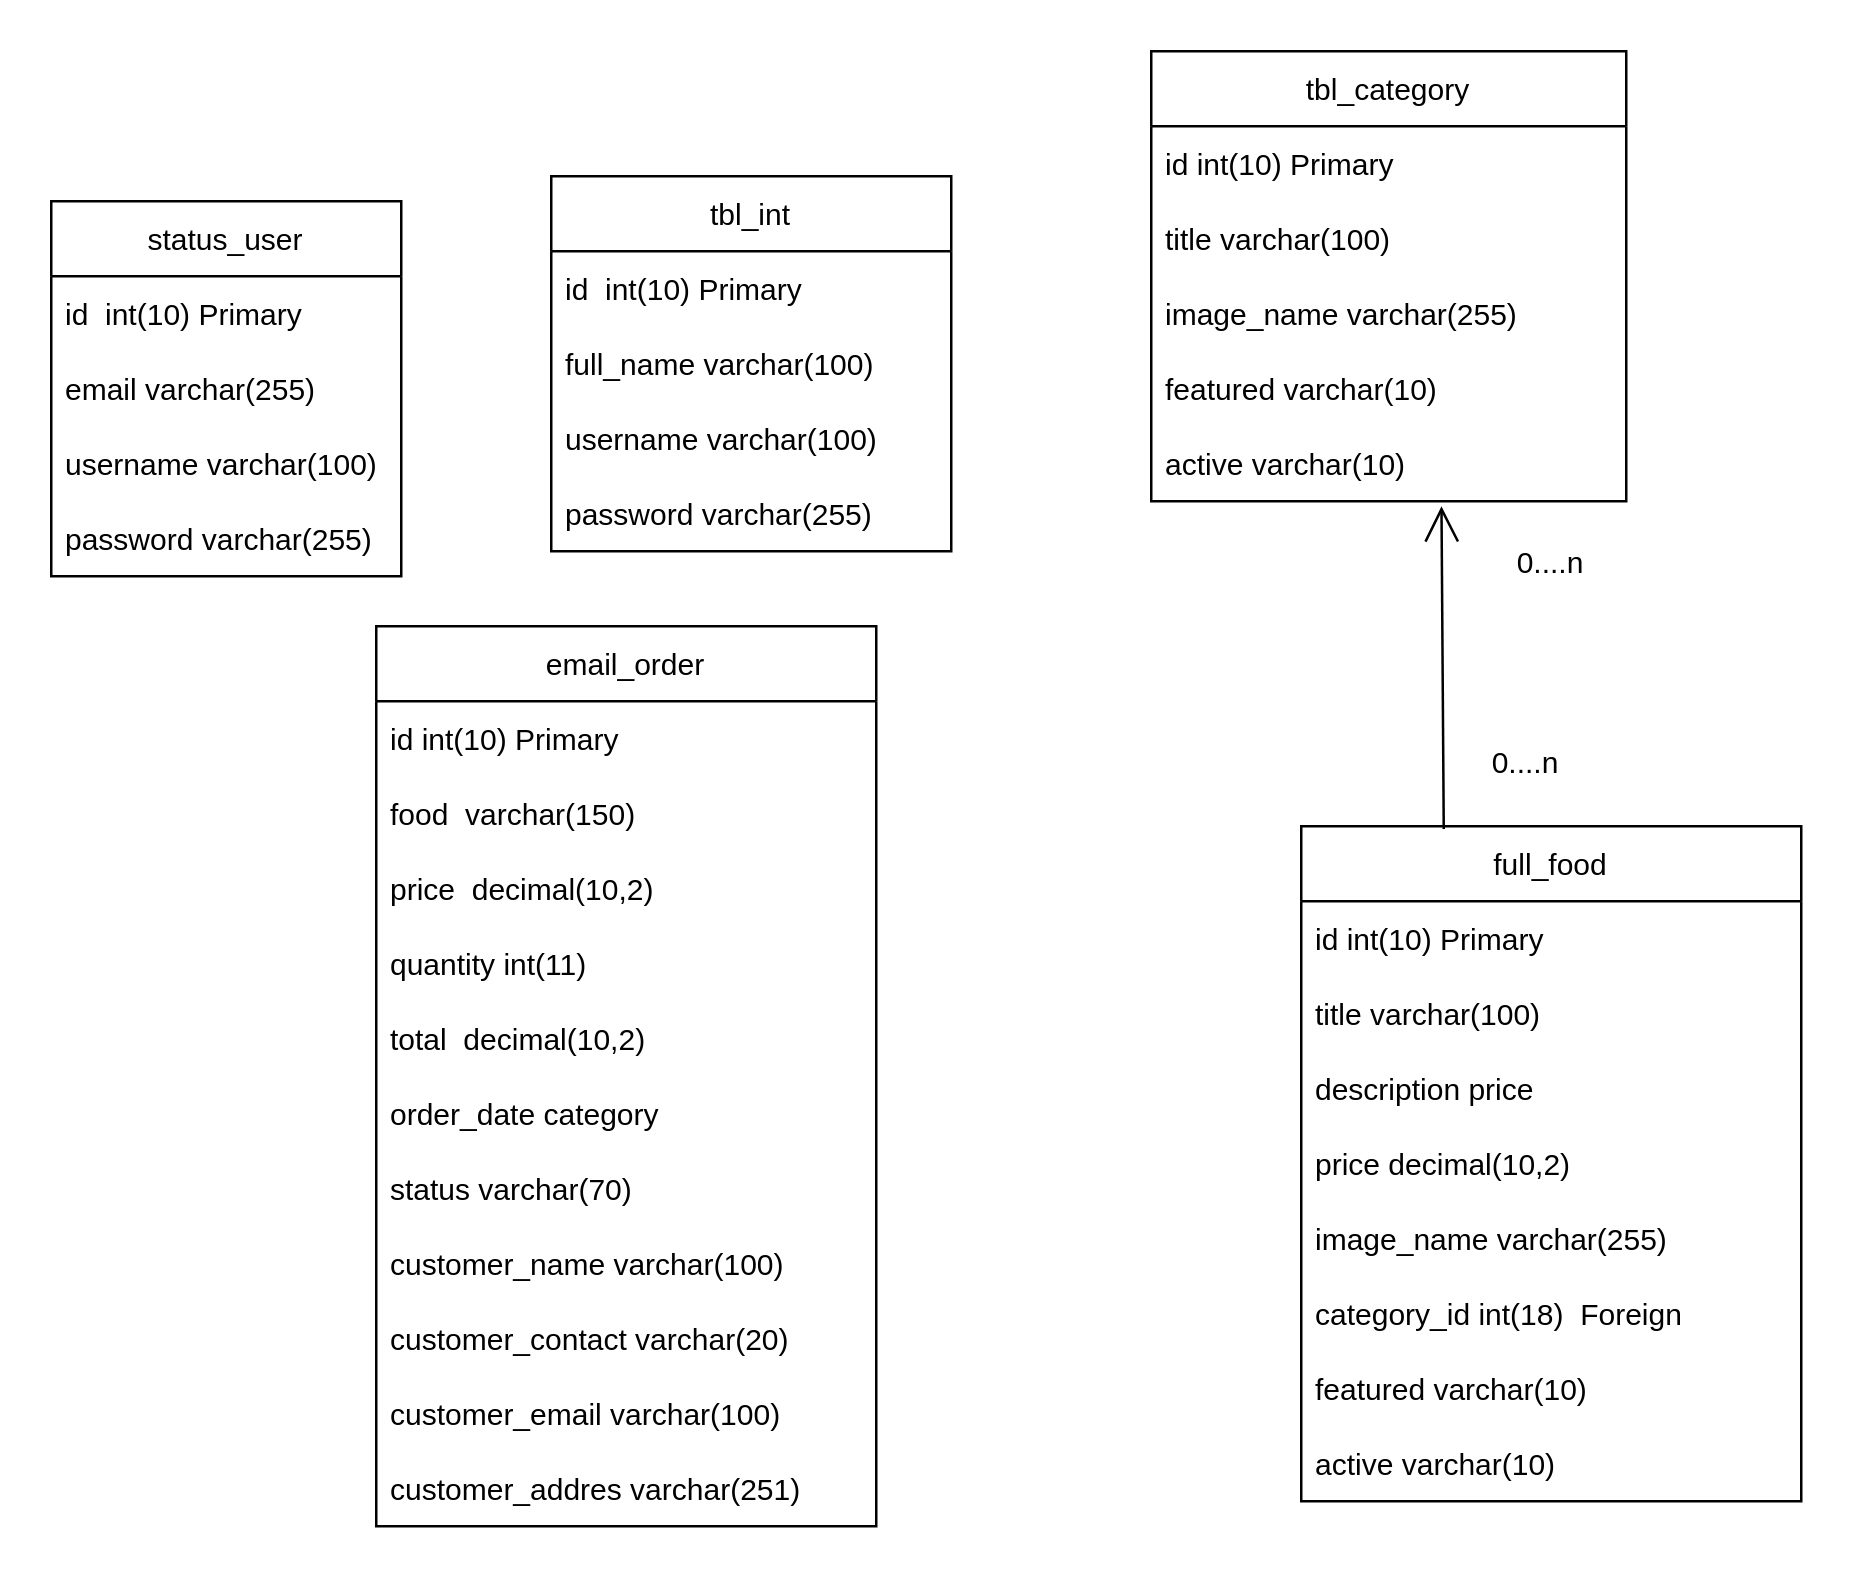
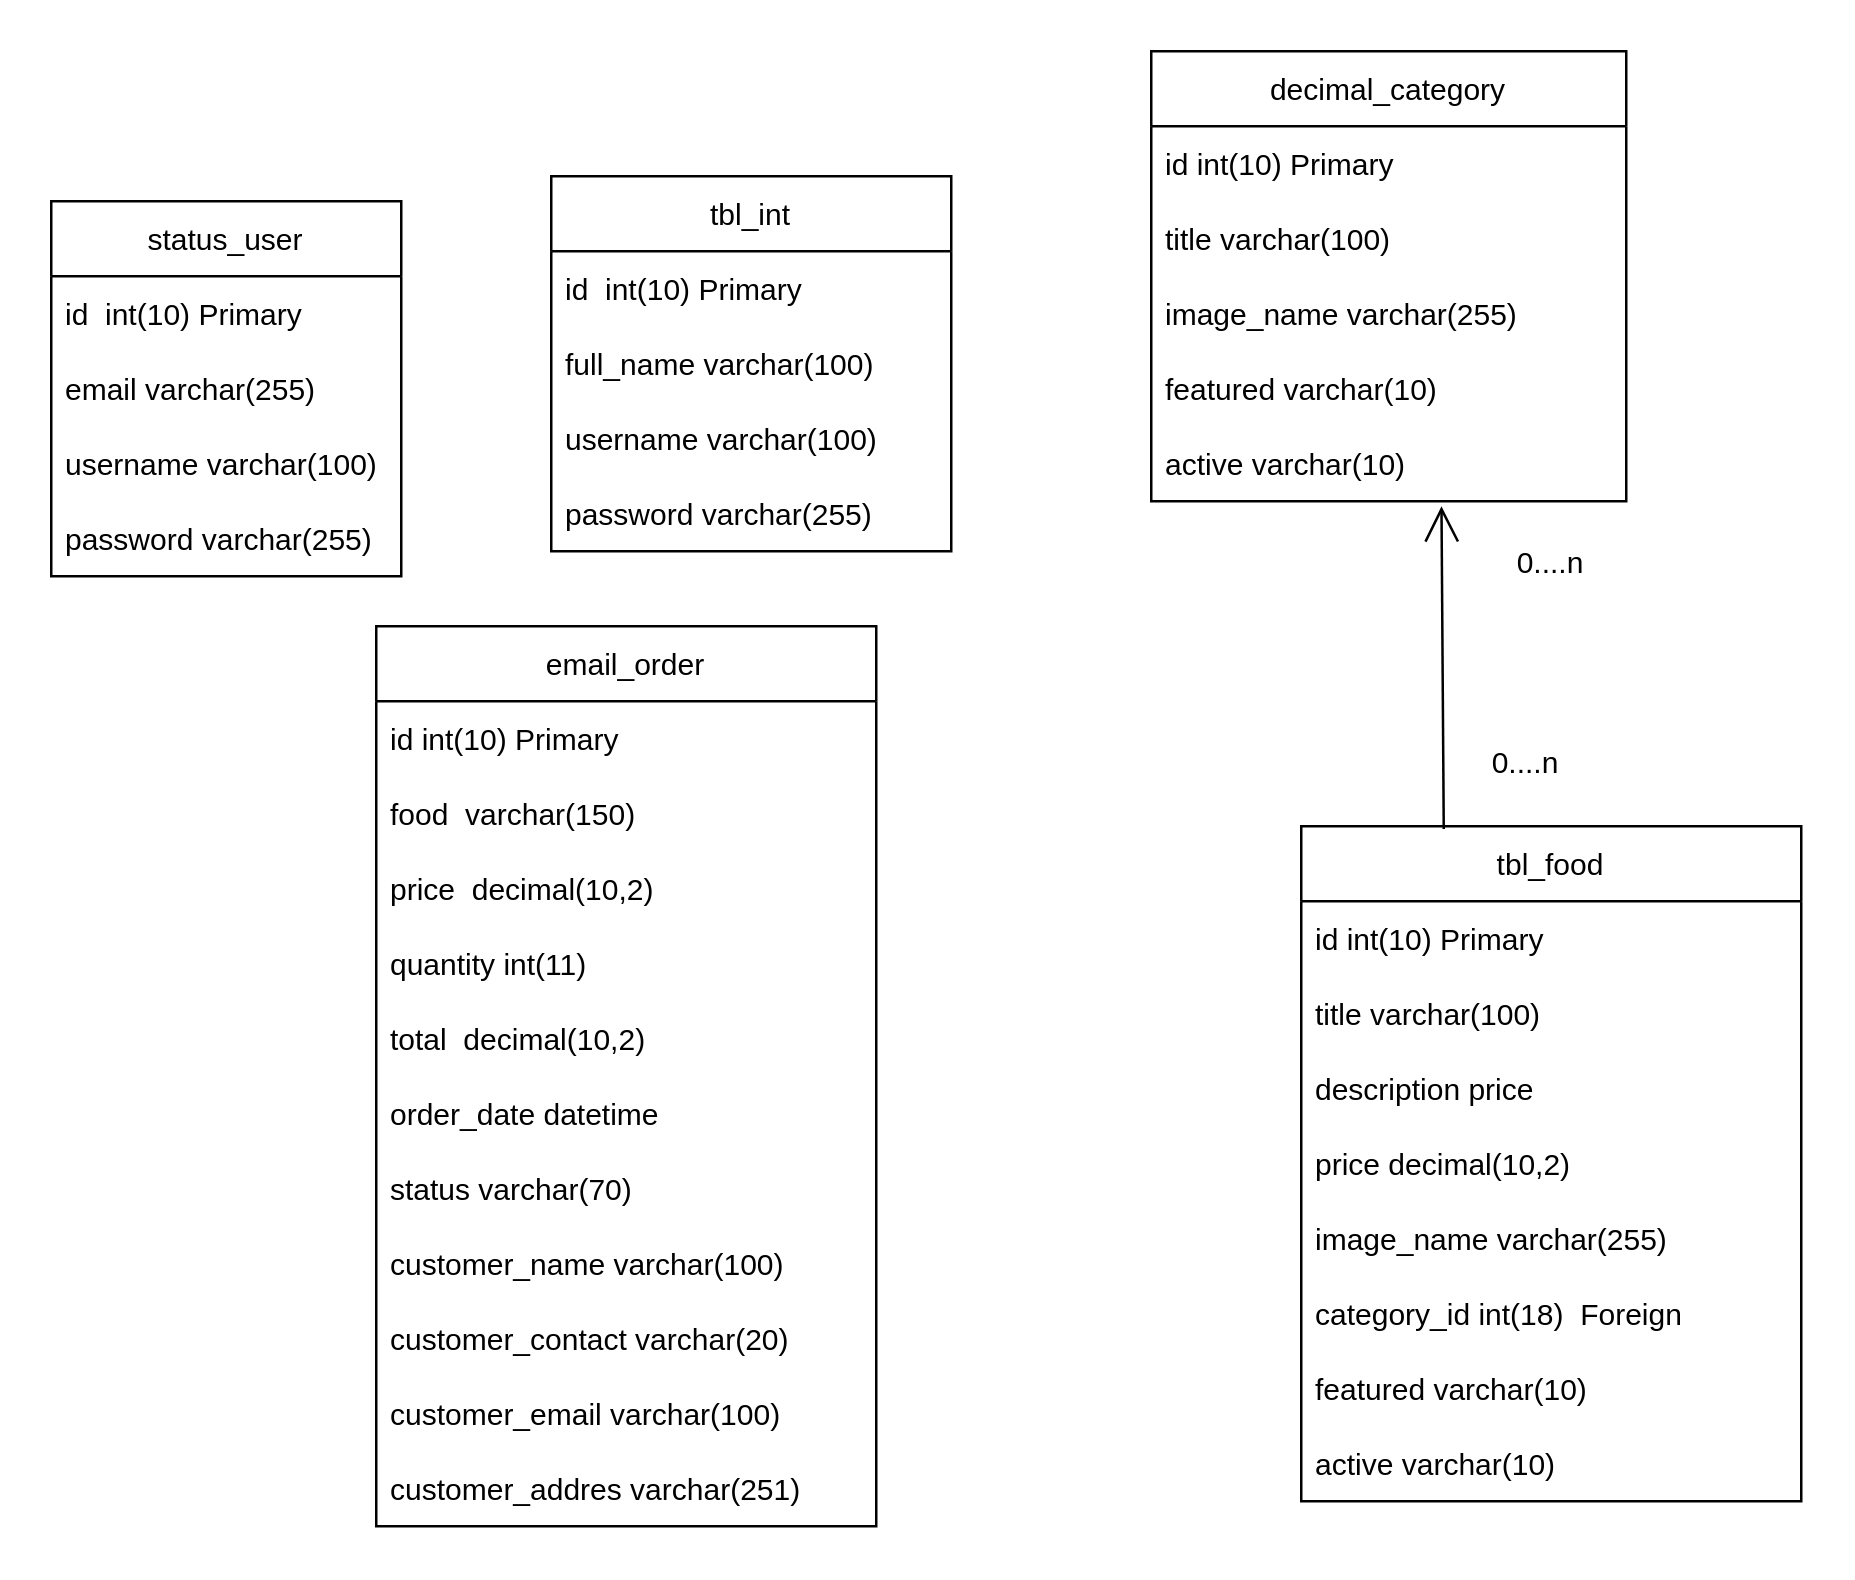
(1388, 90) -> (1388, 90)
(1550, 865) -> (1550, 865)
(550, 1115) -> (546, 1115)
